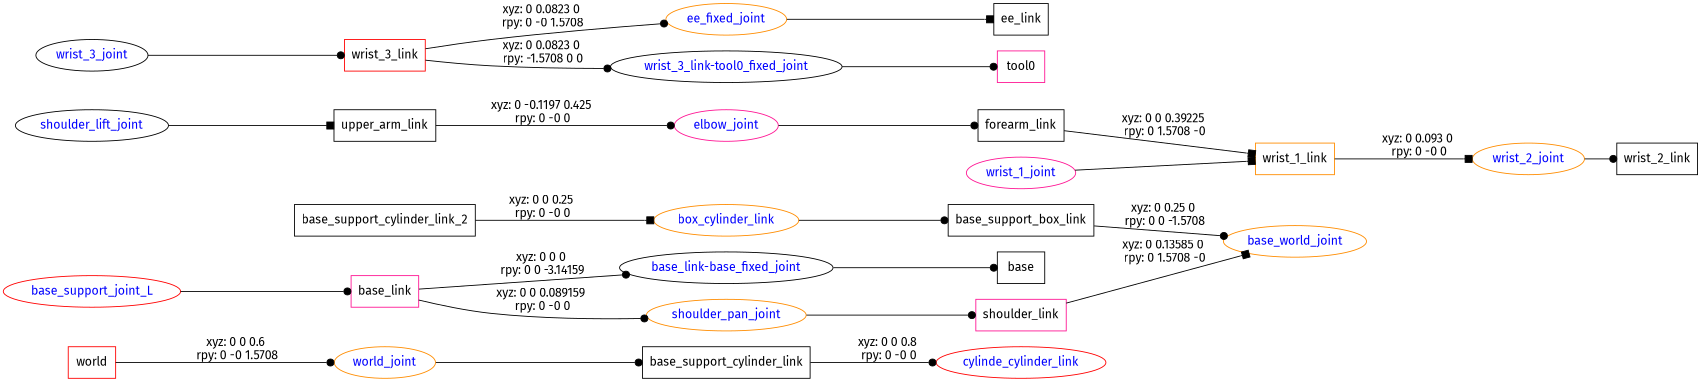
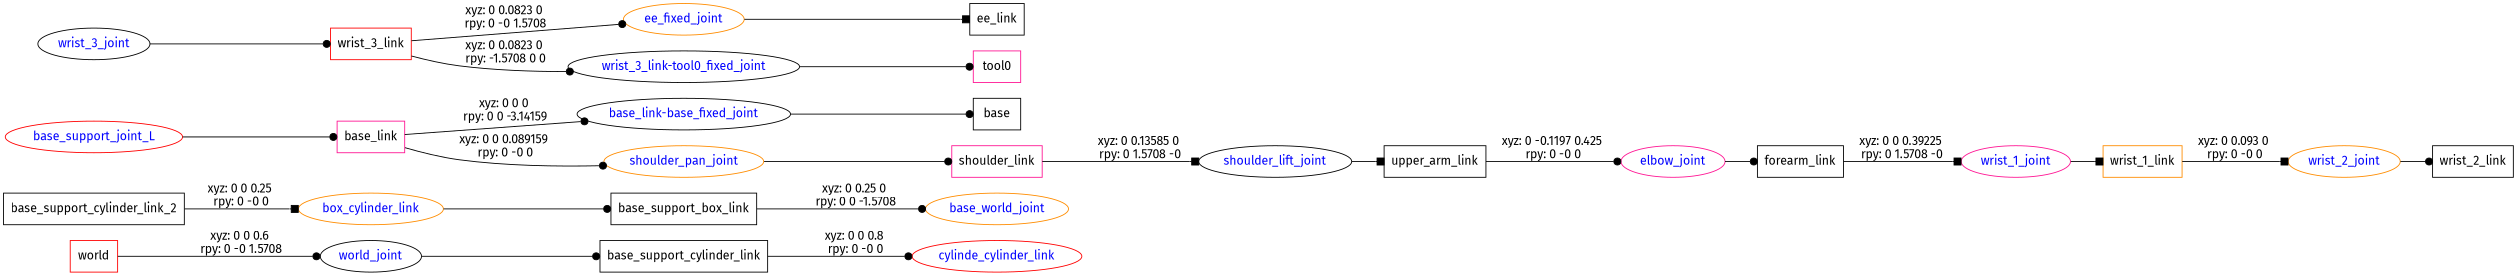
(1155, 142) -> (1898, 162)
(1153, 280) -> (1116, 162)
(385, 363) -> (371, 256)
